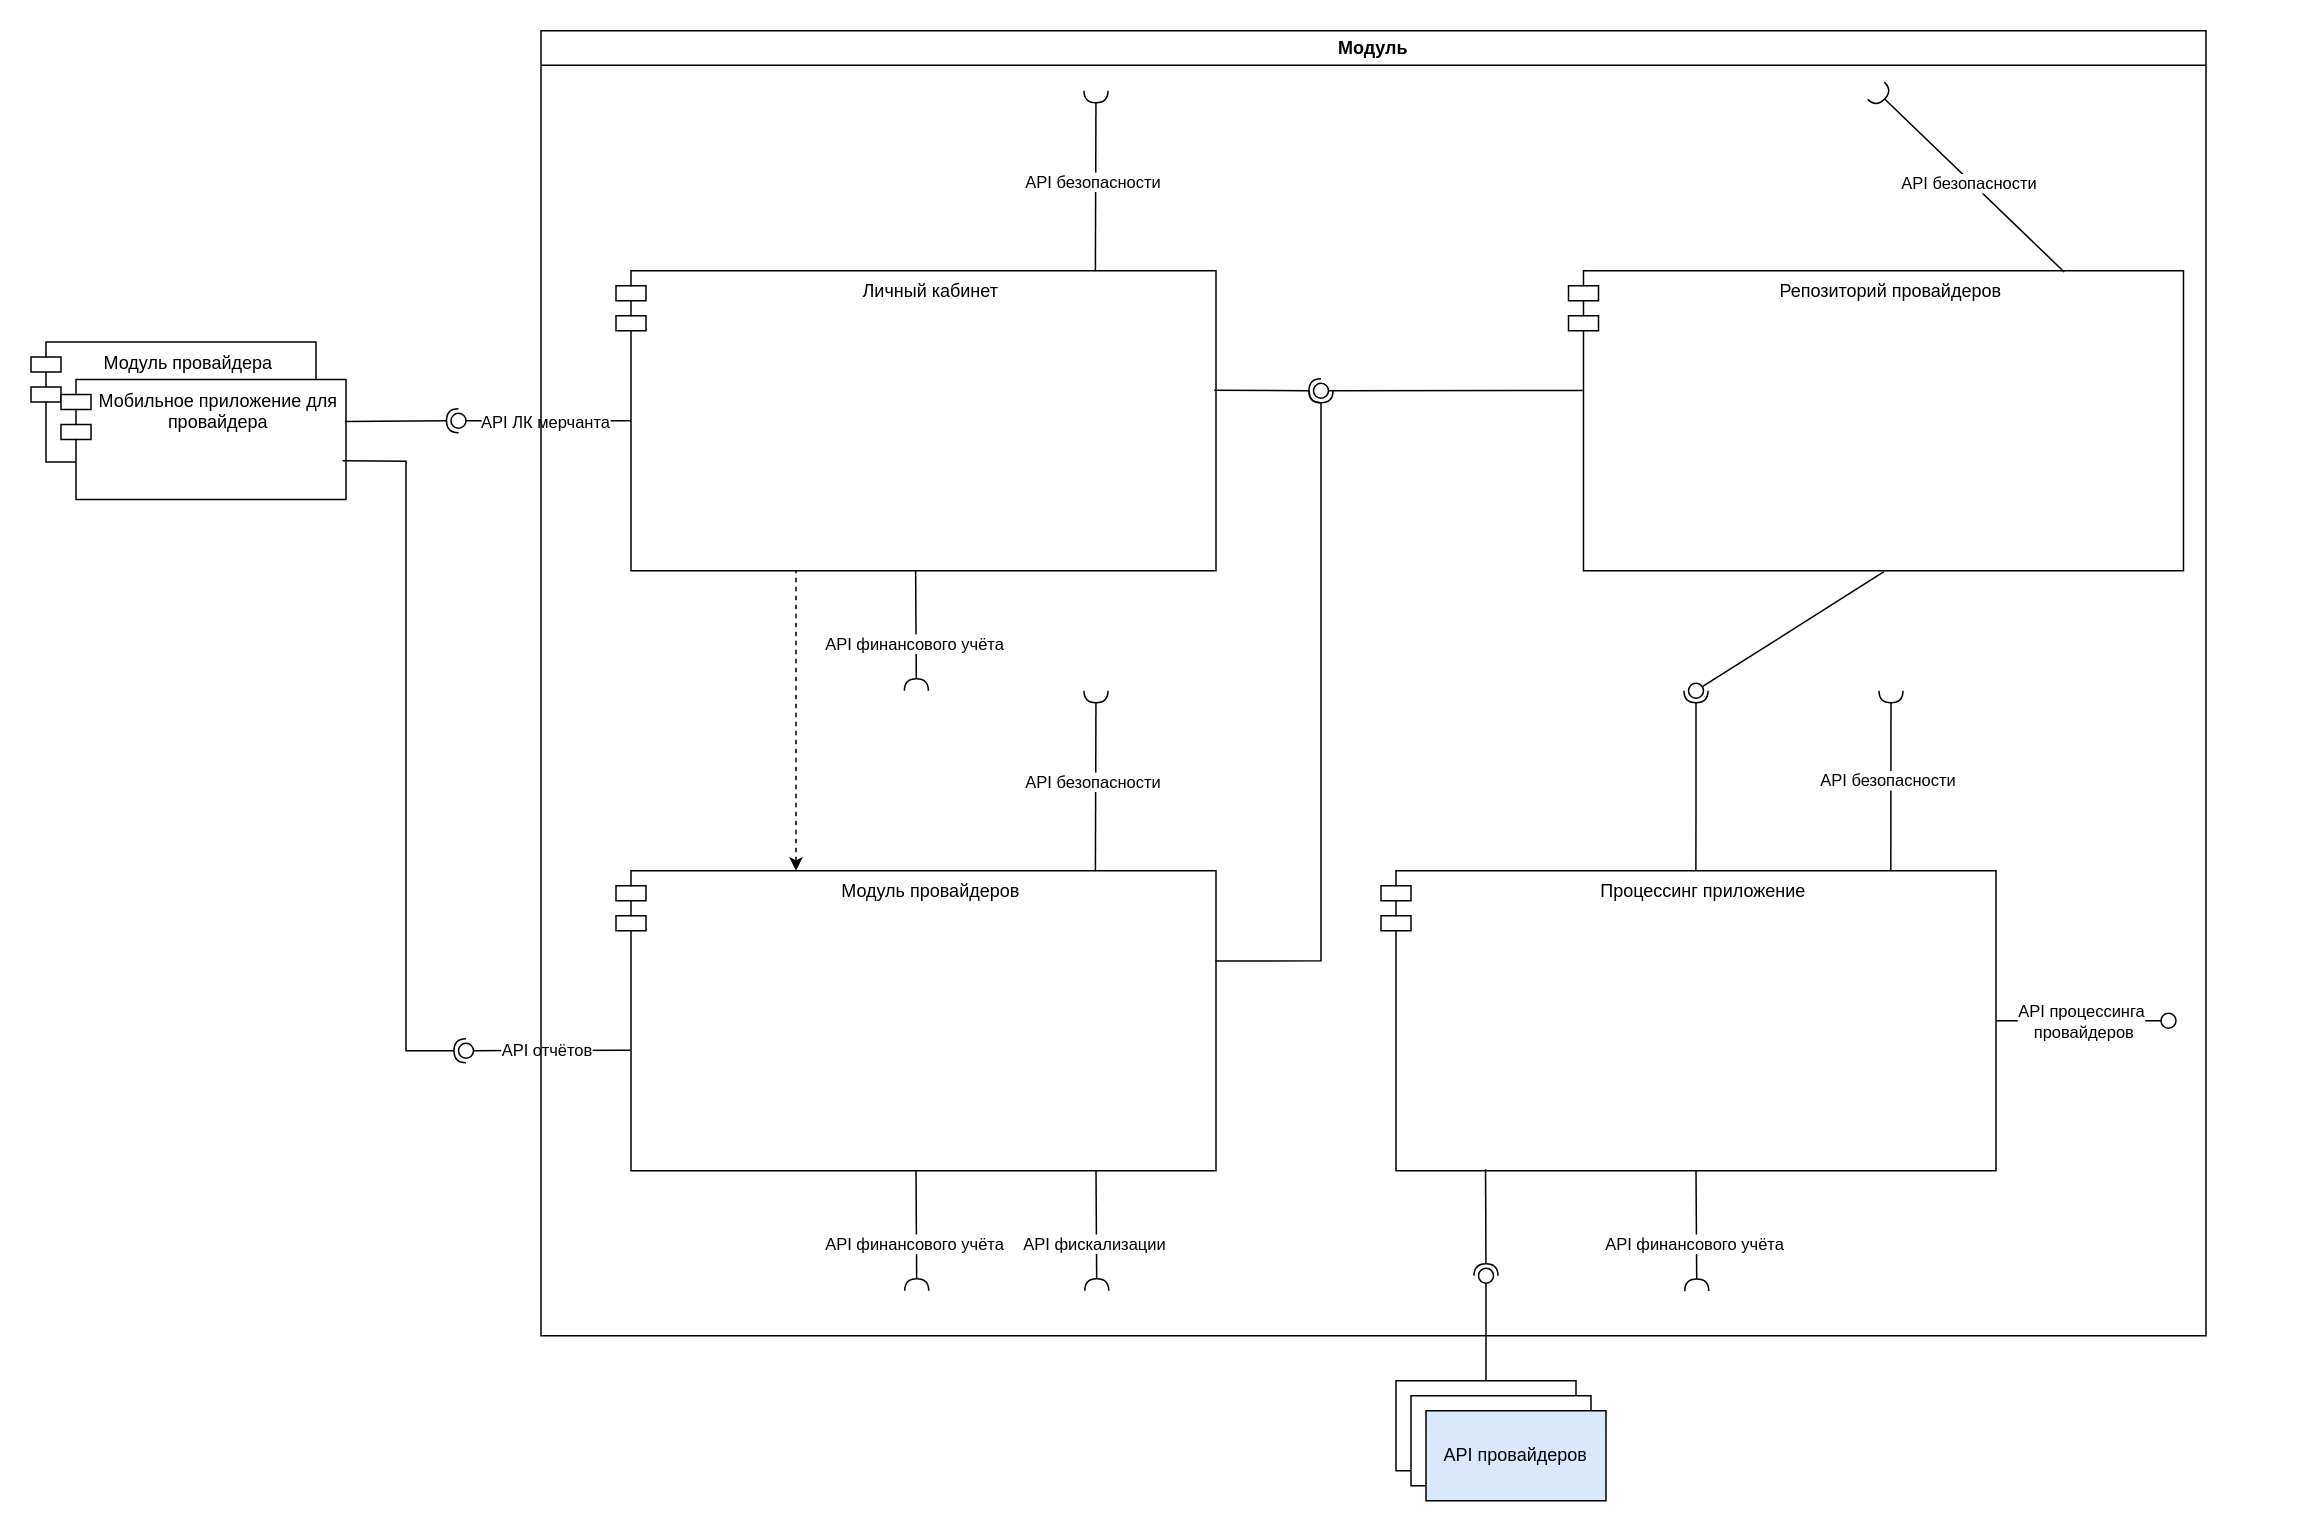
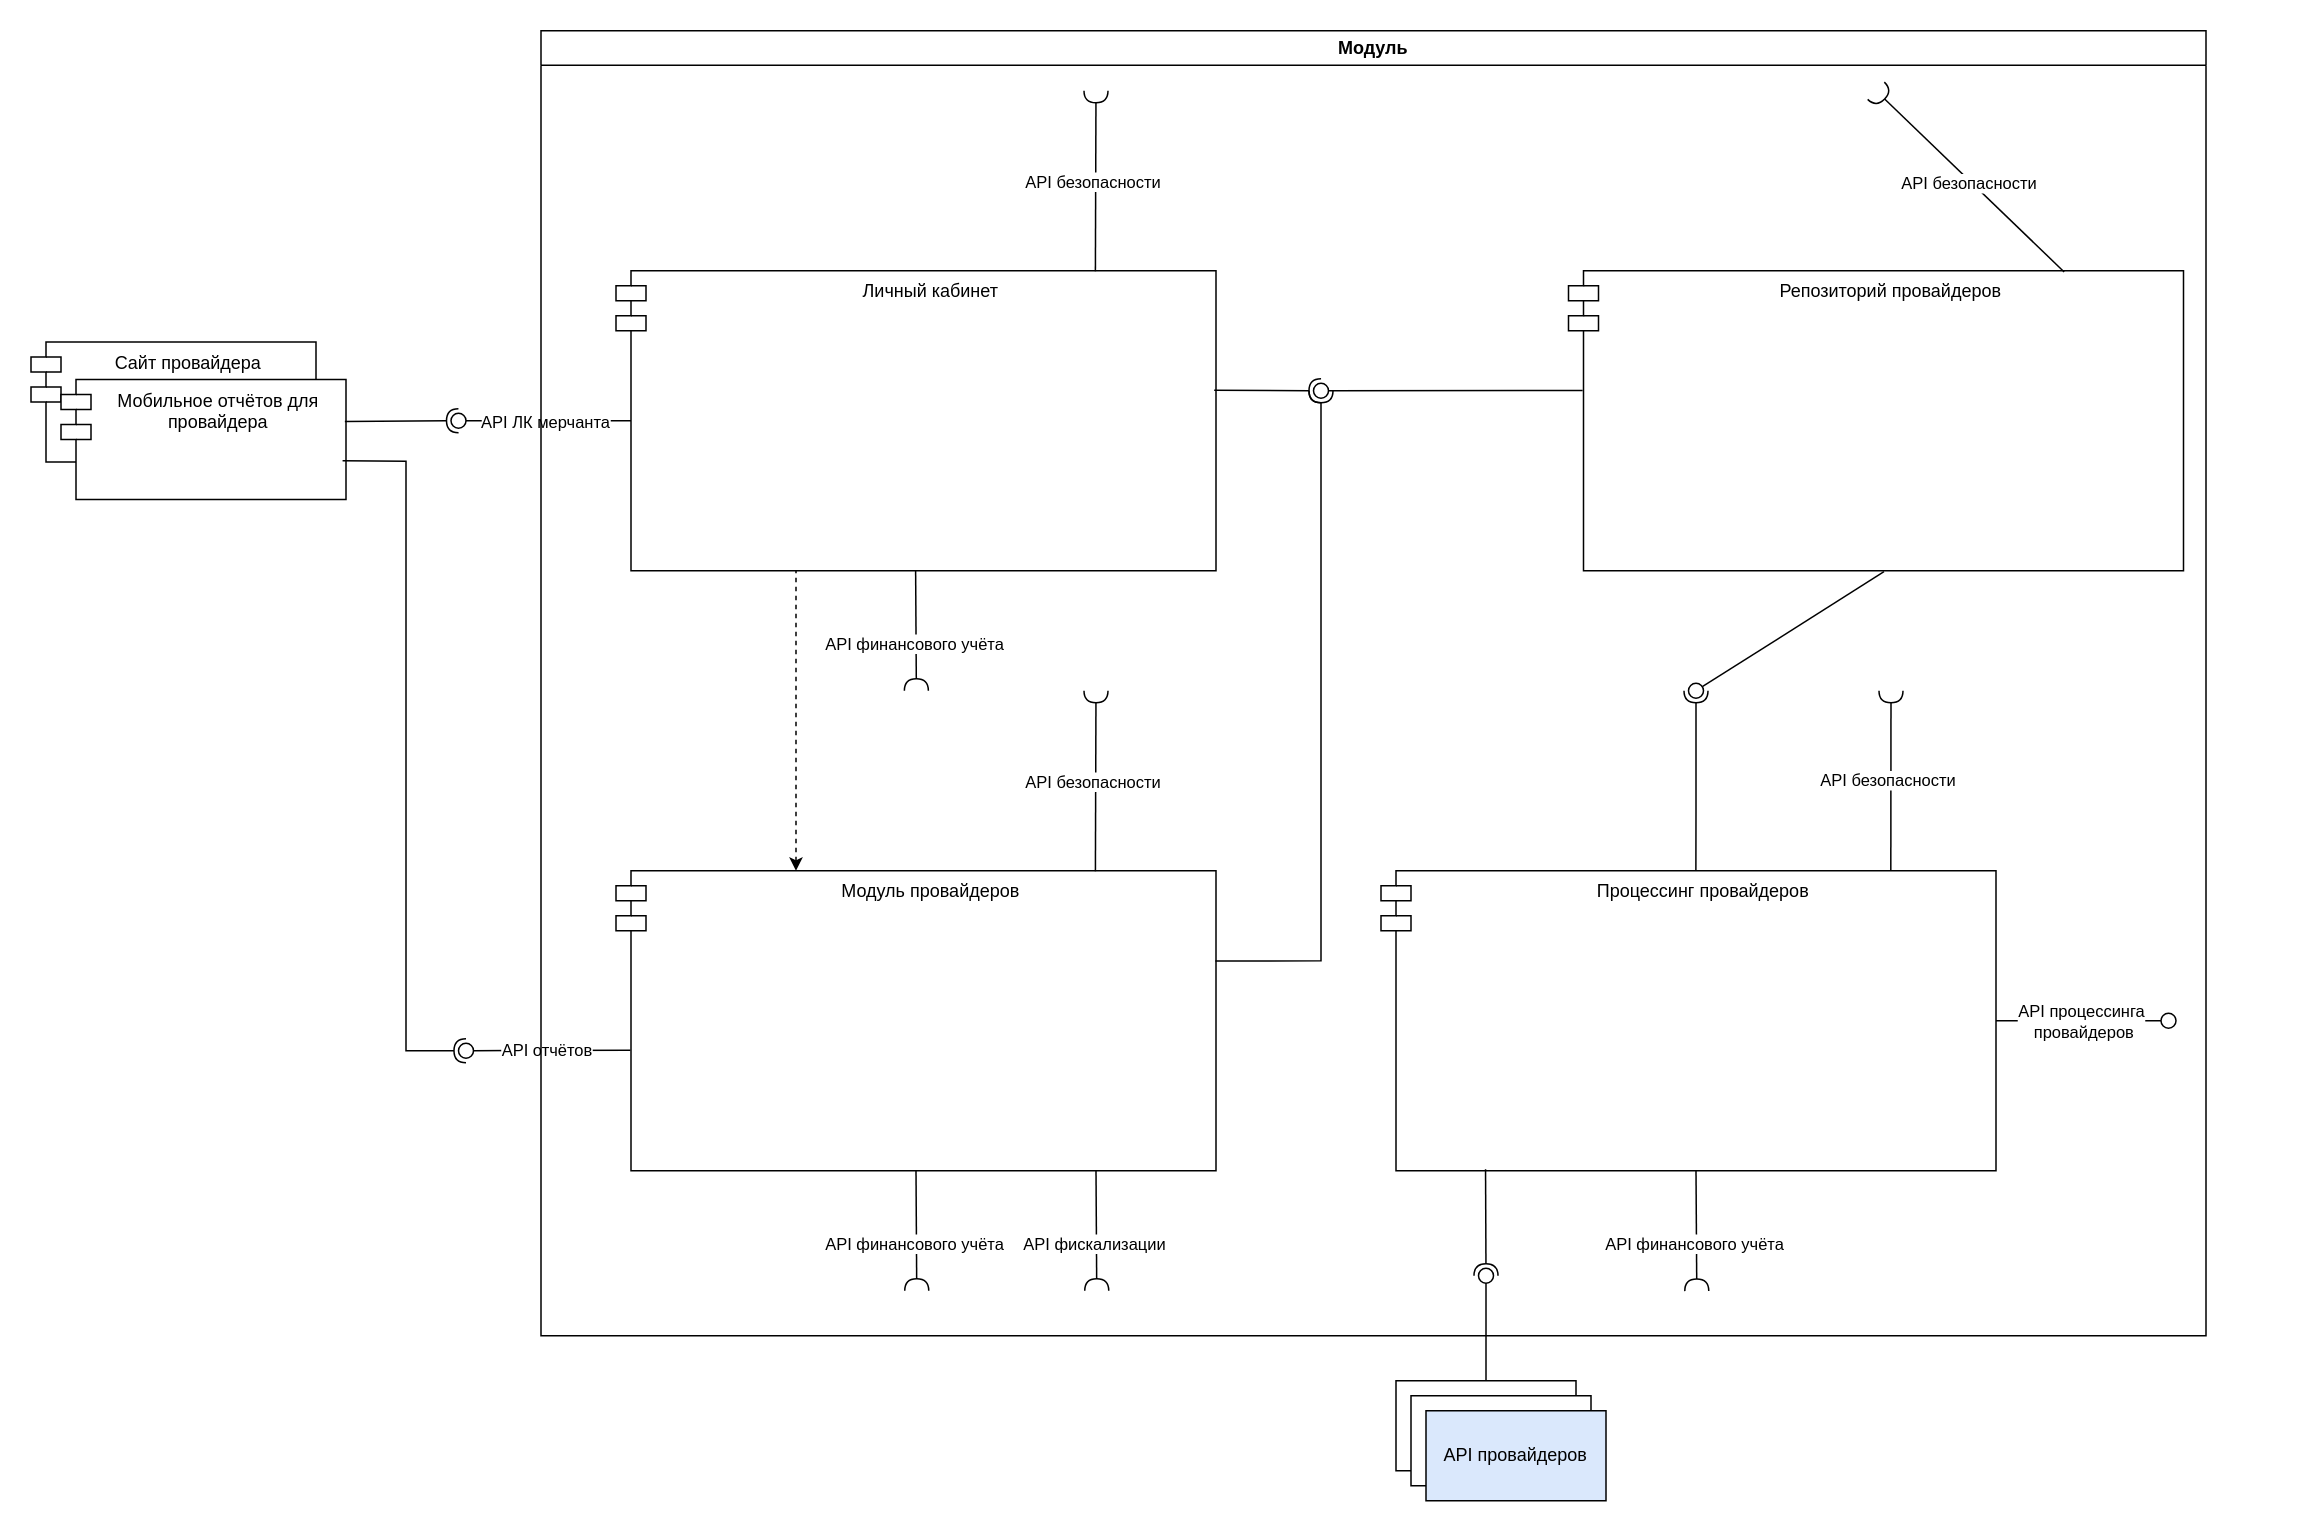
(188, 364) -> (188, 364)
(218, 412) -> (218, 412)
(1703, 892) -> (1703, 892)
